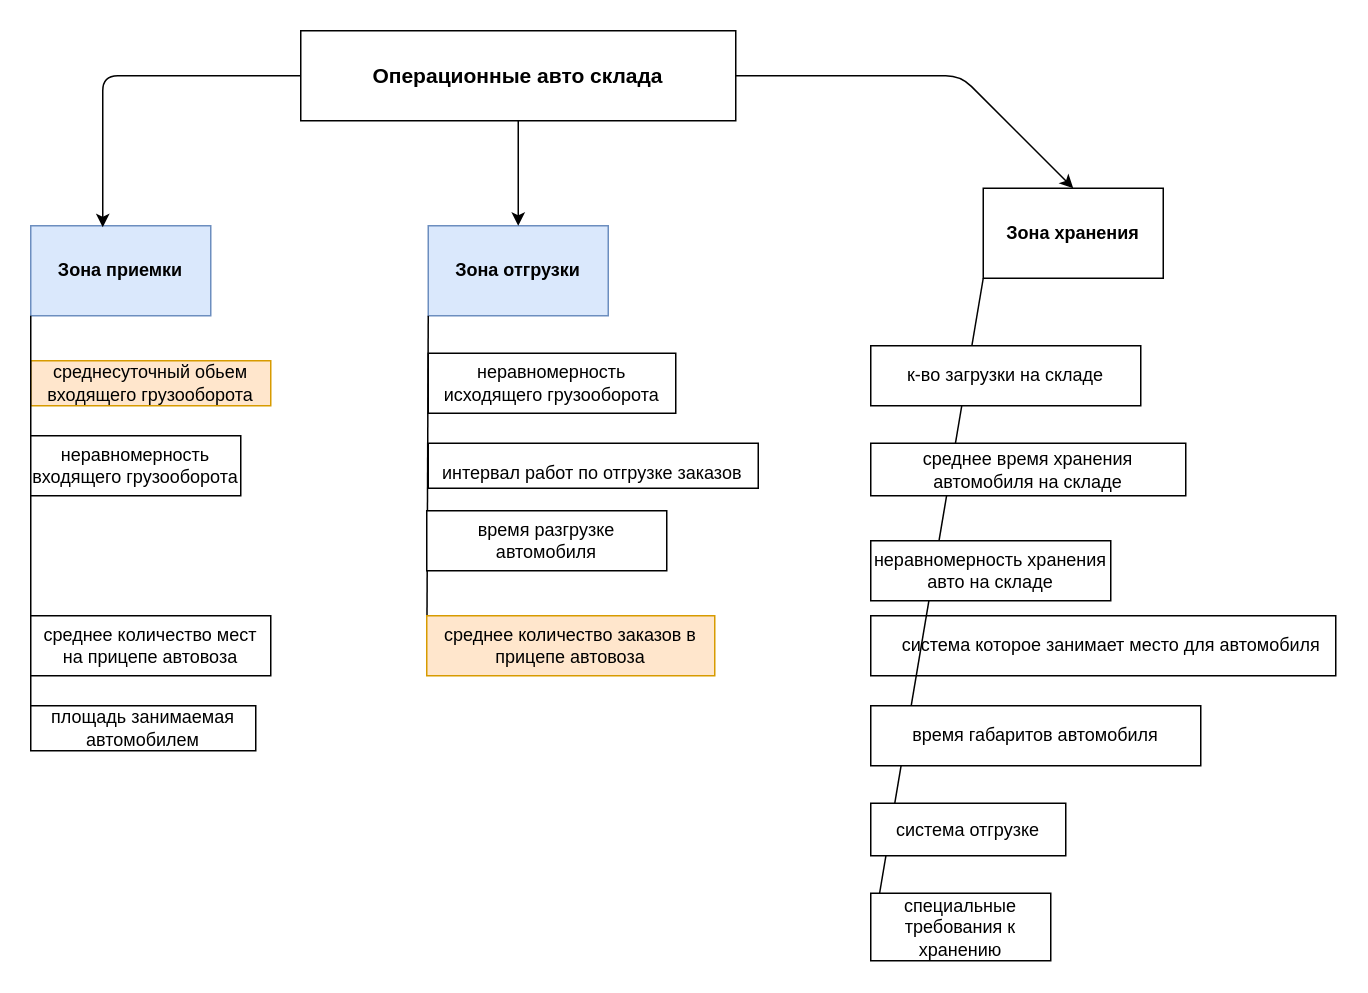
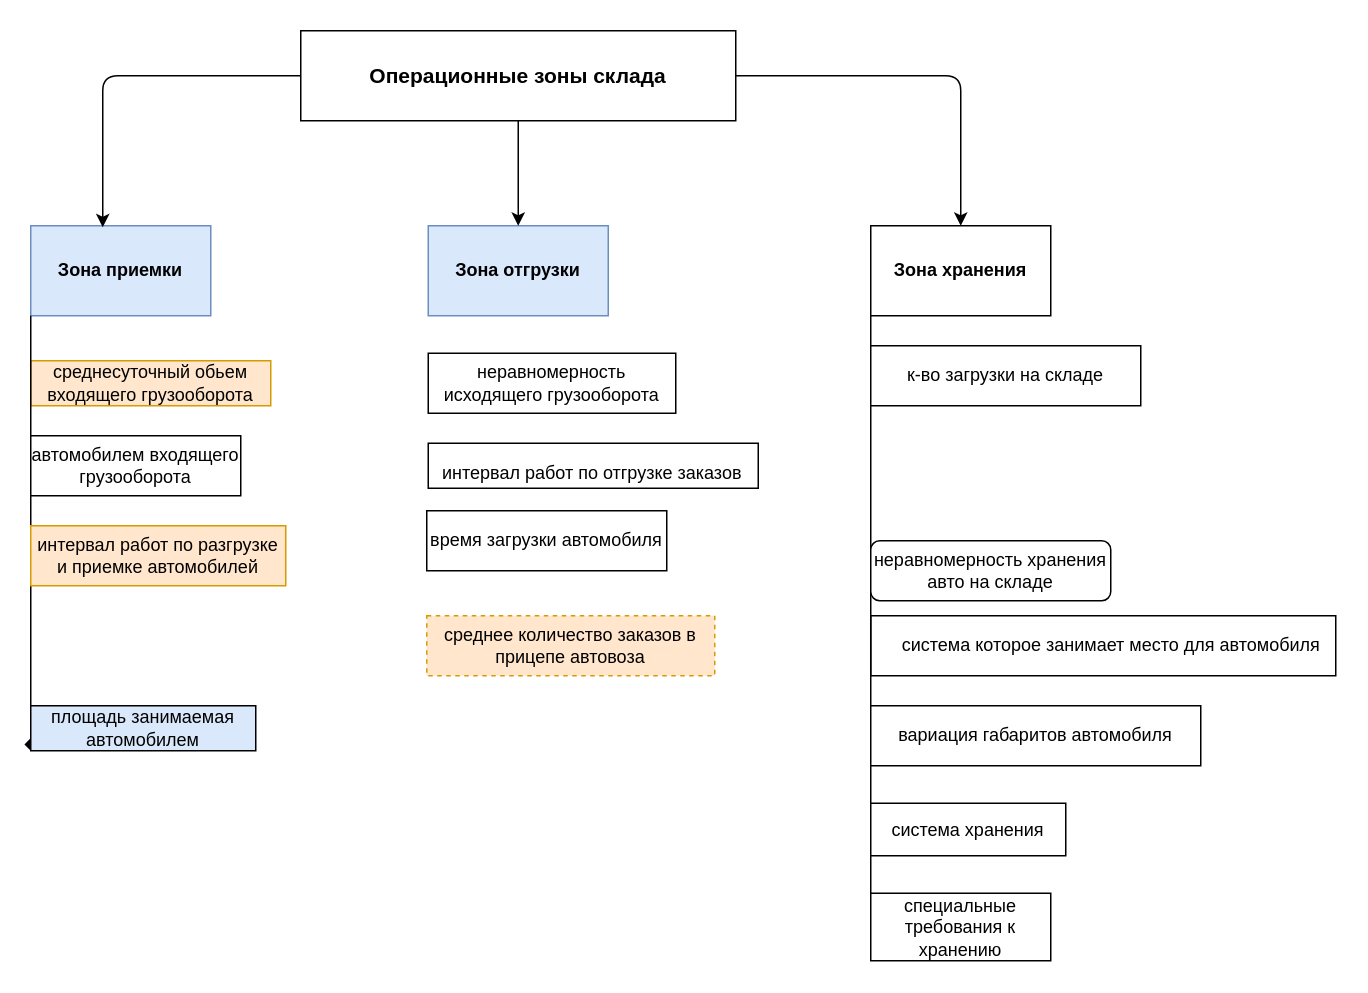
(518, 76) -> (518, 76)
(1073, 233) -> (961, 271)
(136, 466) -> (136, 466)
(1028, 470) -> none
(547, 541) -> (547, 541)
none -> (158, 556)
(991, 571) -> (991, 571)
(427, 623) -> none
(151, 646) -> none
(571, 646) -> (571, 646)
(143, 728) -> (143, 728)
(1036, 736) -> (1036, 736)
(31, 744) -> (31, 738)
(968, 830) -> (968, 830)
